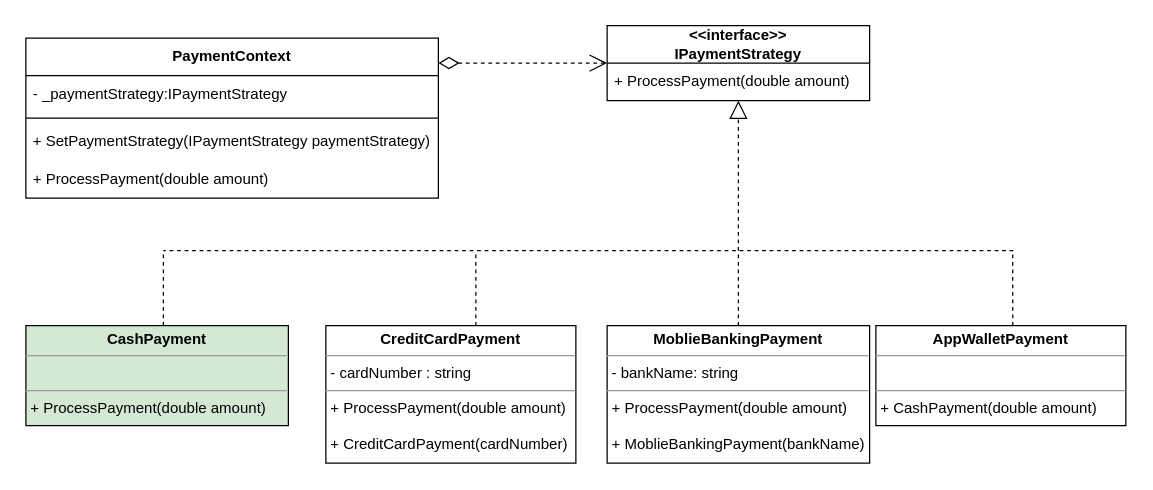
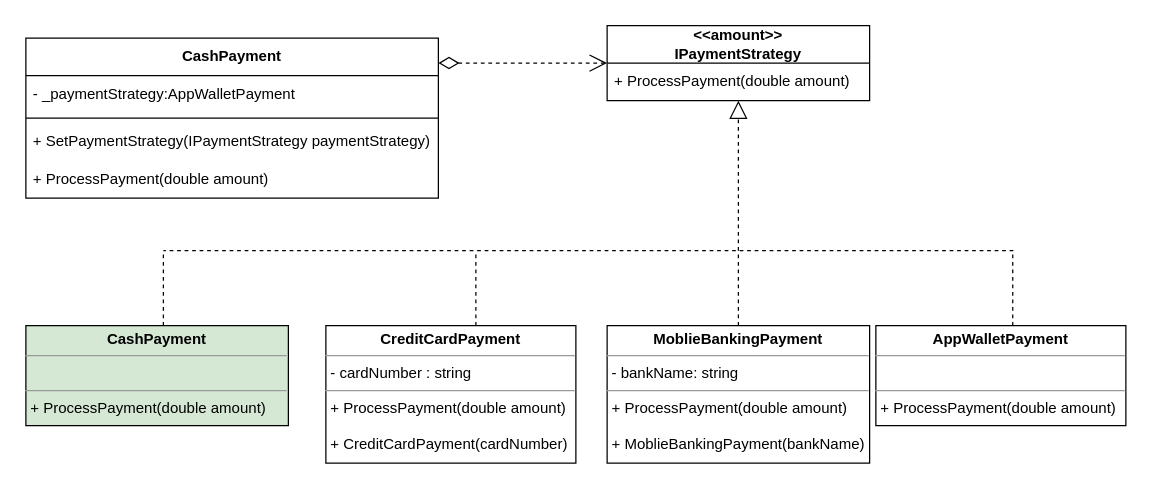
(738, 44) -> (738, 44)
(232, 57) -> (232, 57)
(176, 94) -> (172, 94)
(987, 344) -> (1000, 344)
